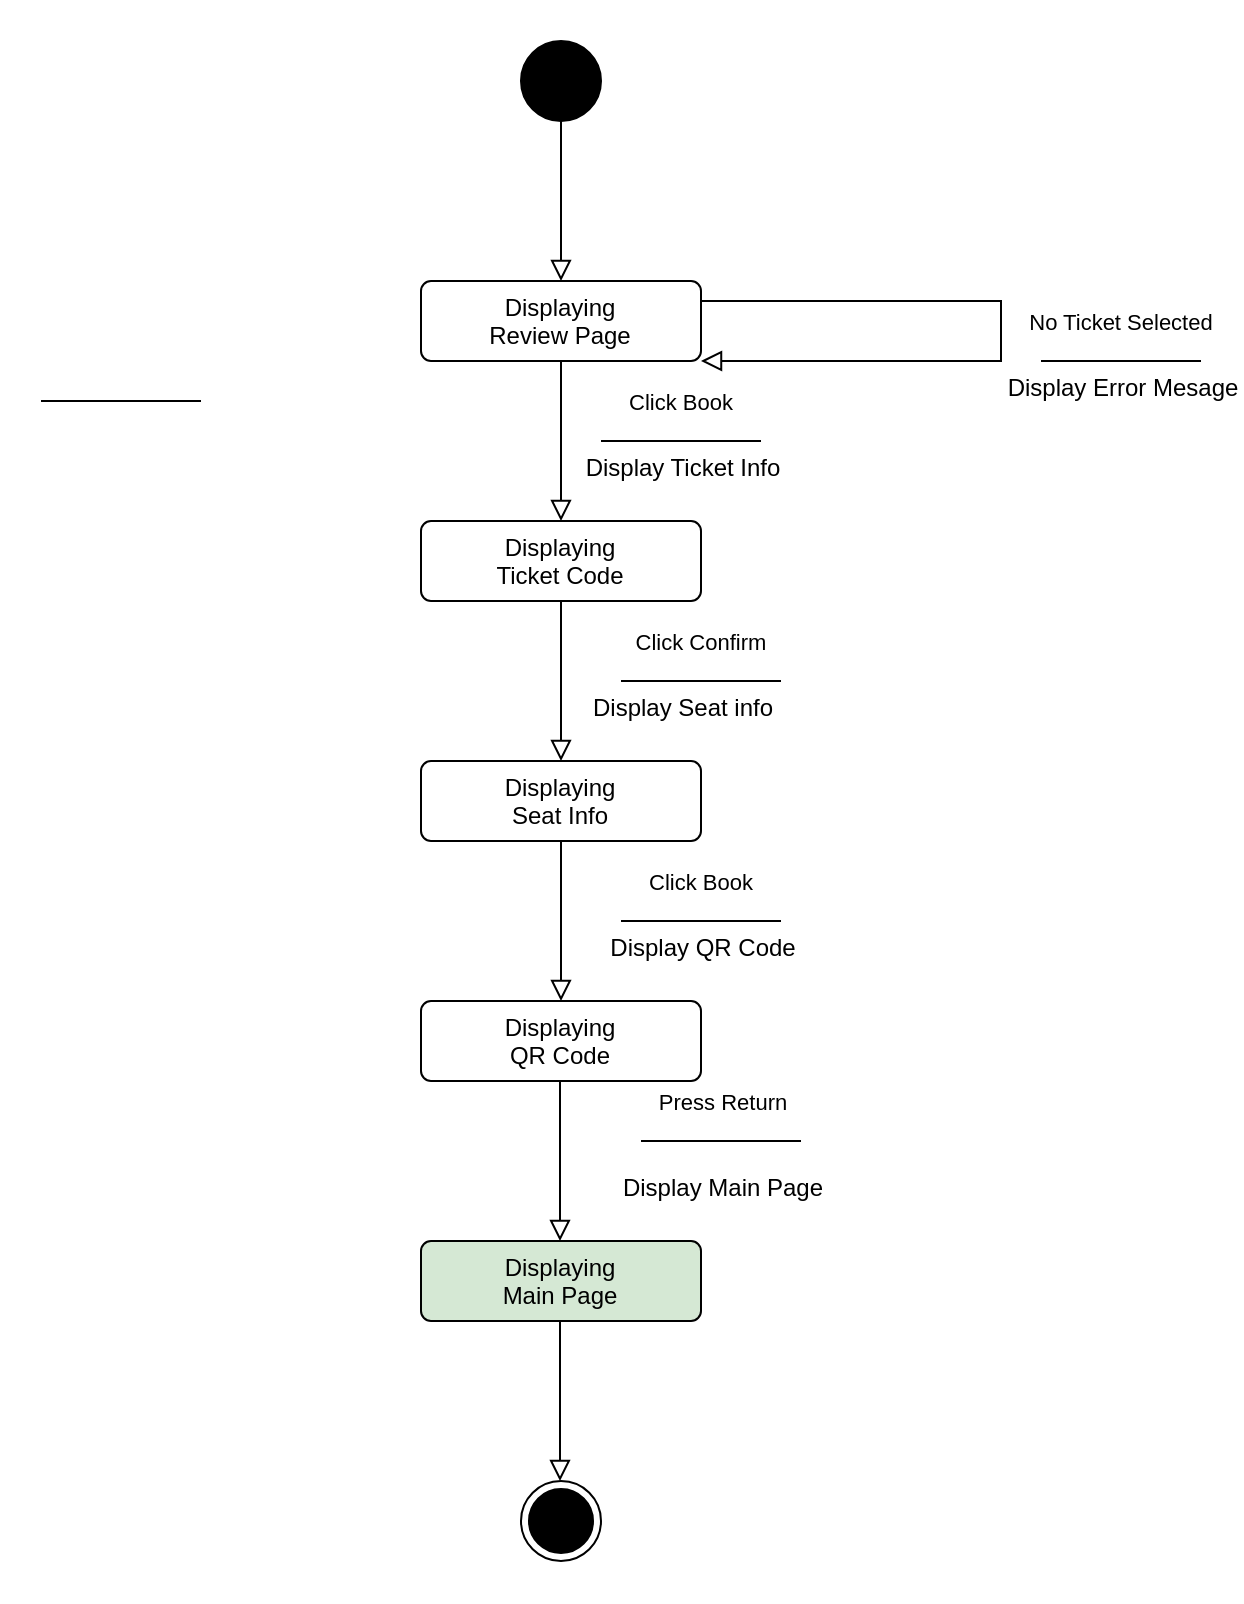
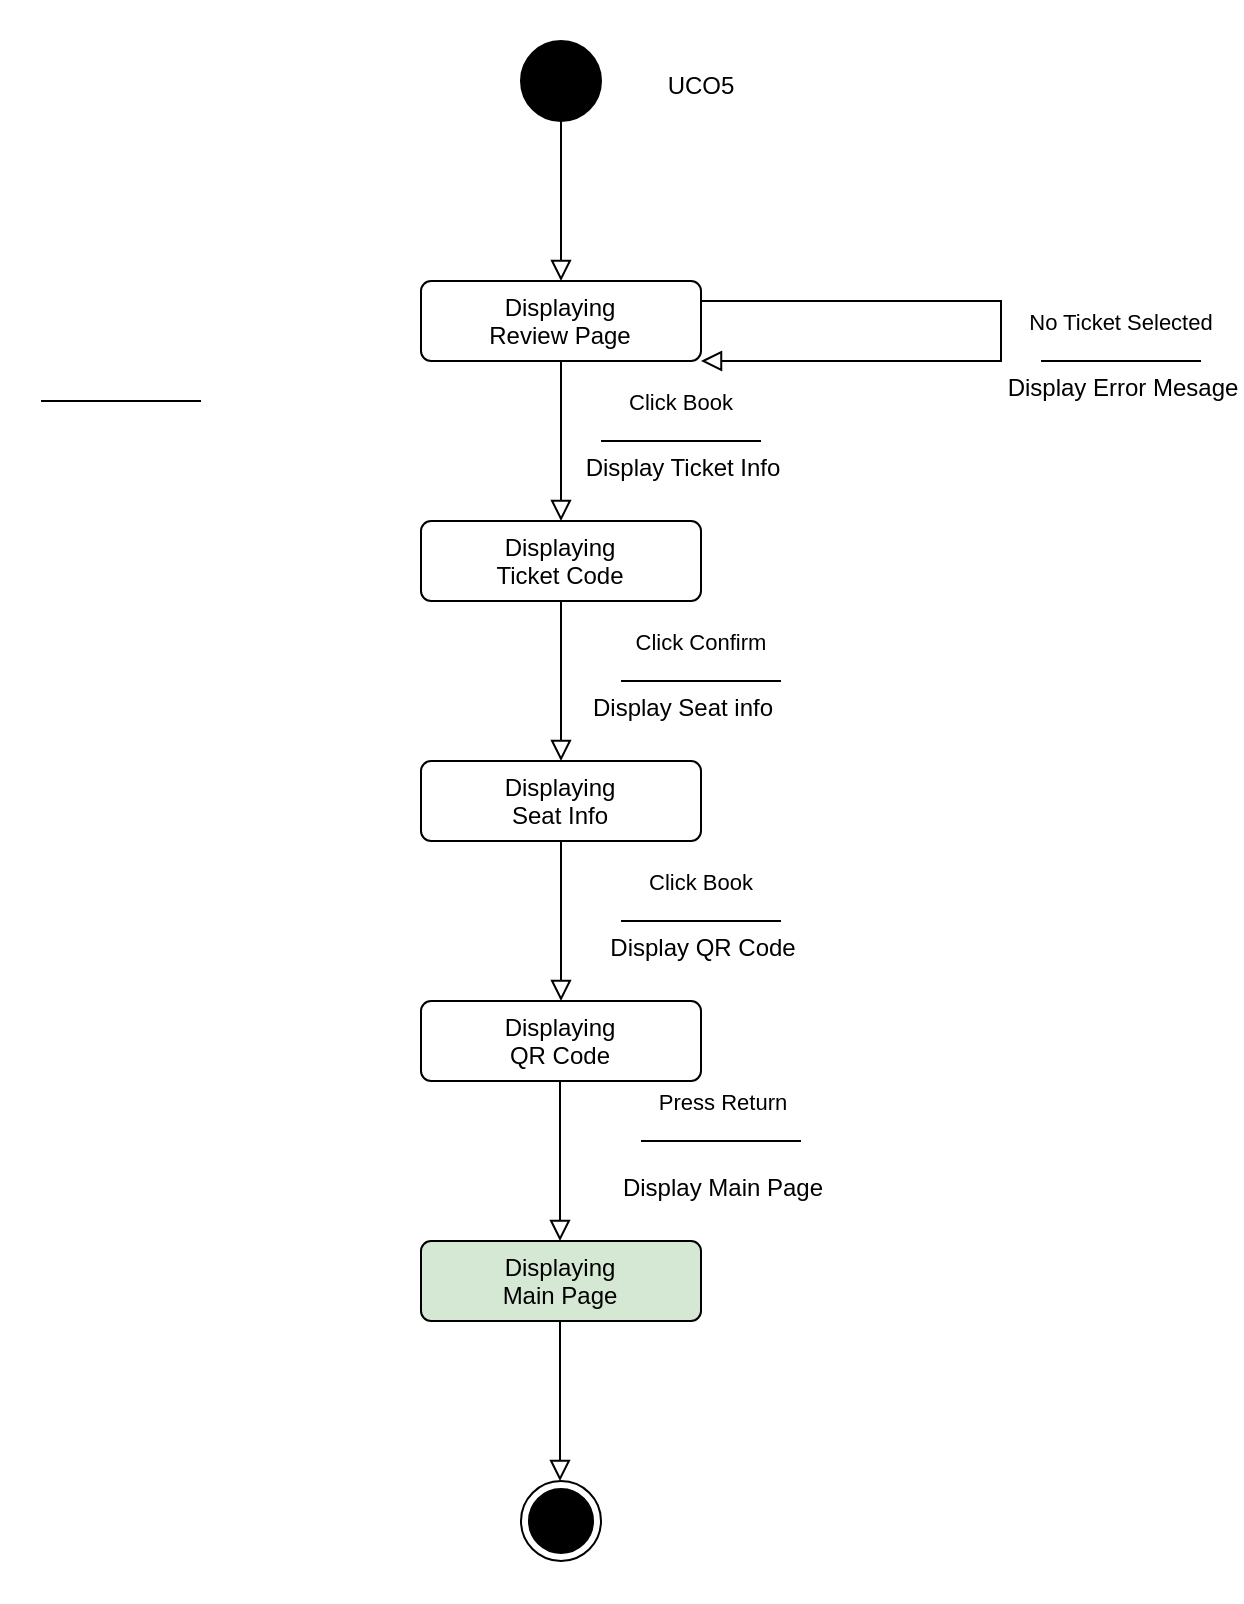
none -> (701, 87)
